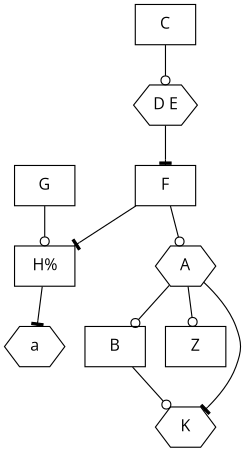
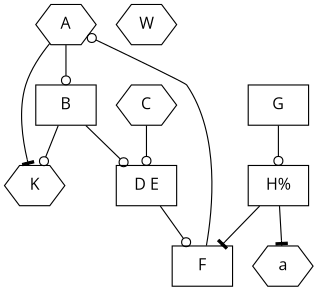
none -> (146, 25)
(165, 25) -> (146, 105)
(165, 105) -> (146, 186)
none -> (103, 142)
(165, 143) -> (172, 222)
(108, 224) -> (242, 224)
(196, 347) -> none
